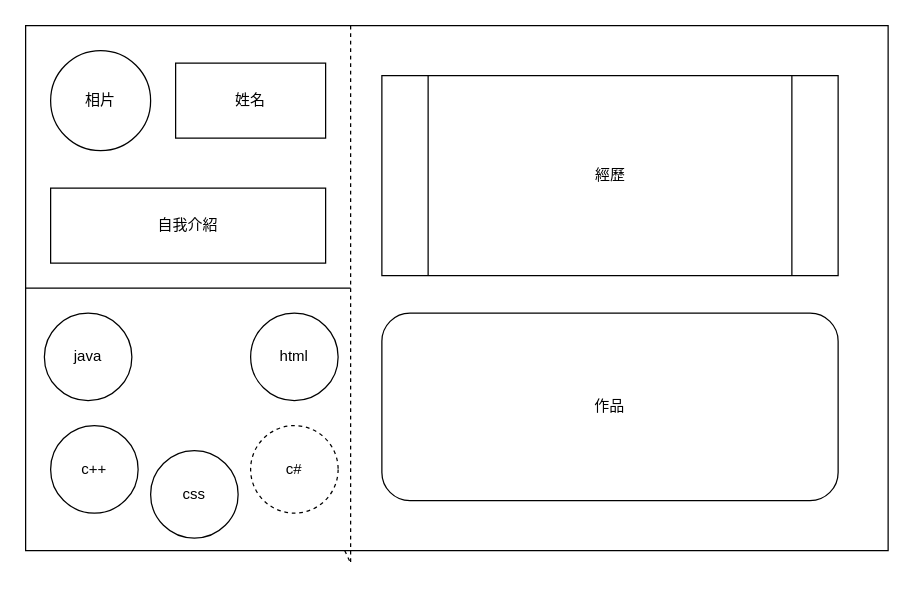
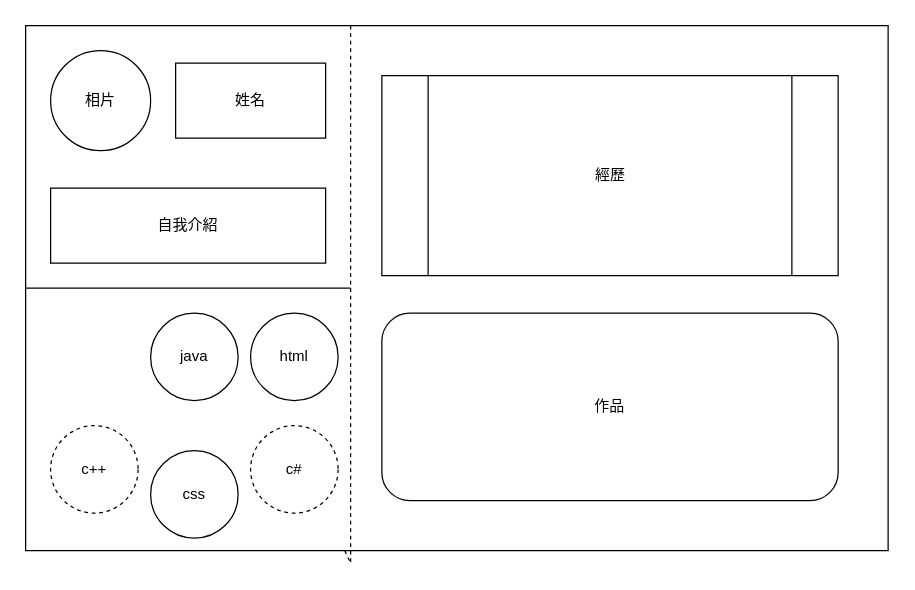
(88, 357) -> (194, 357)
(94, 469) -> (94, 469)
